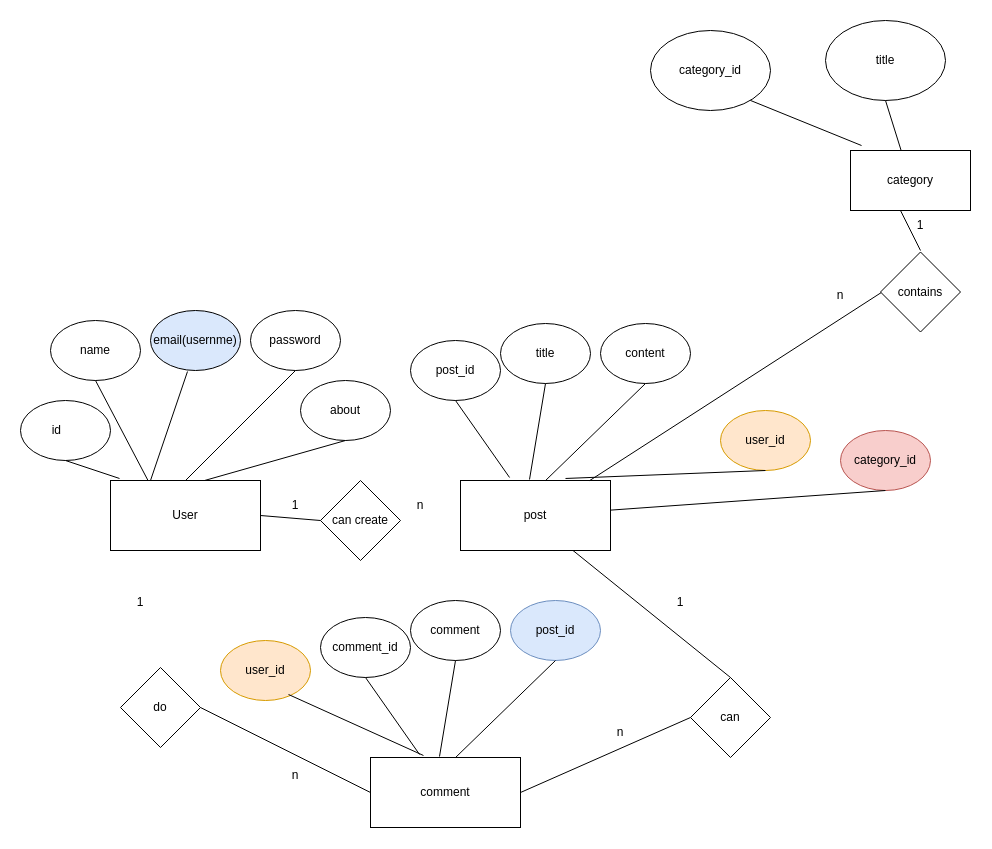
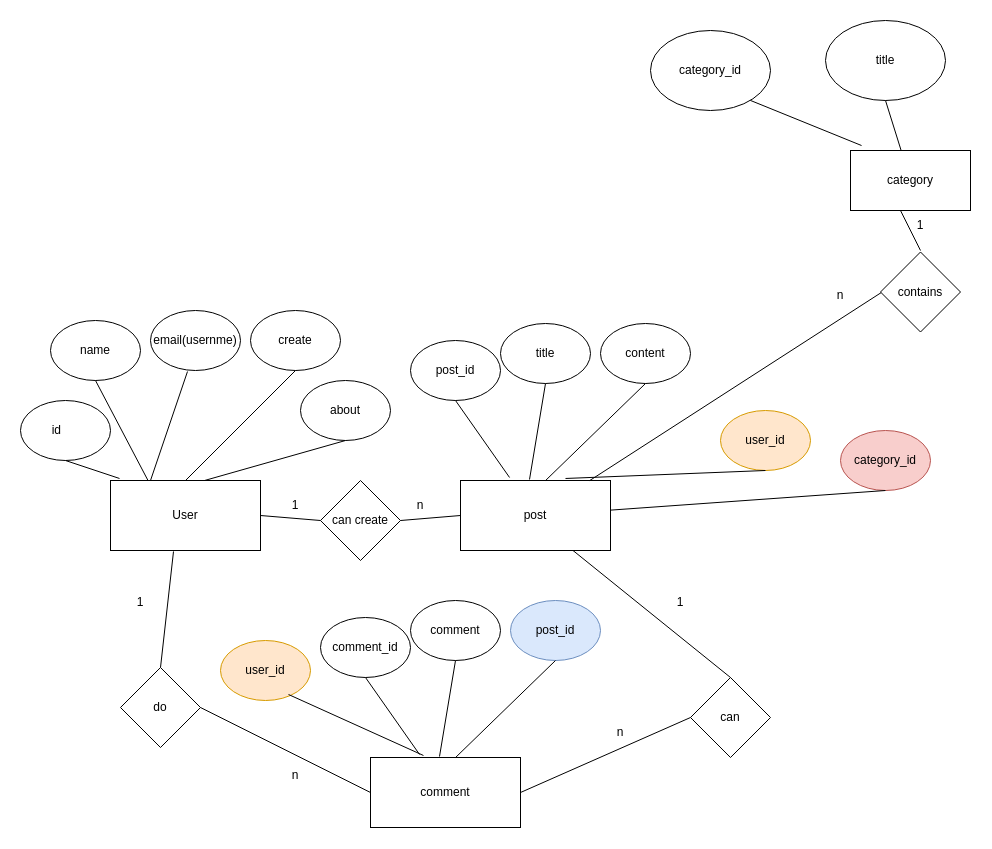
(196, 341) -> (196, 341)
(296, 341) -> (296, 341)
none -> (431, 518)
none -> (167, 609)
